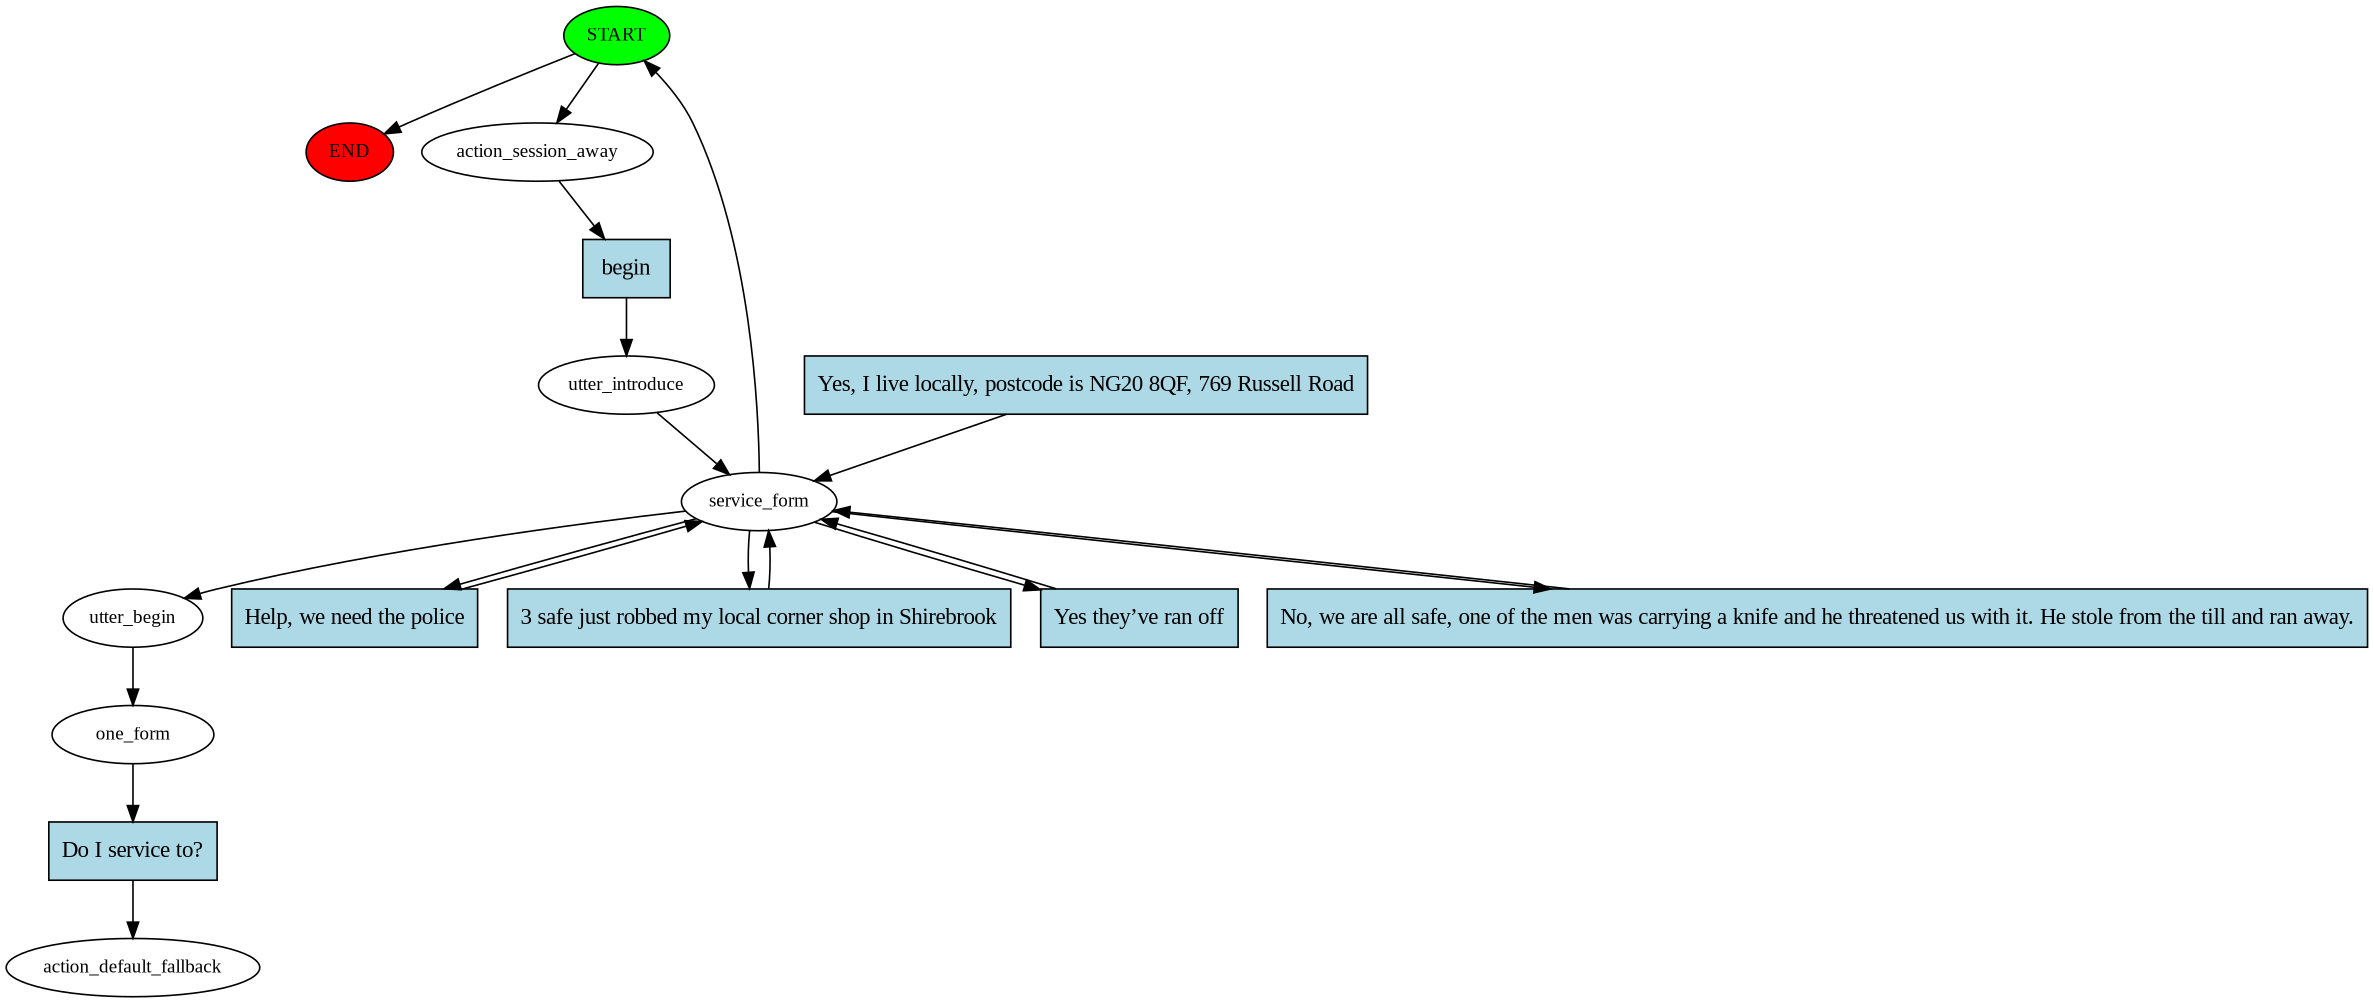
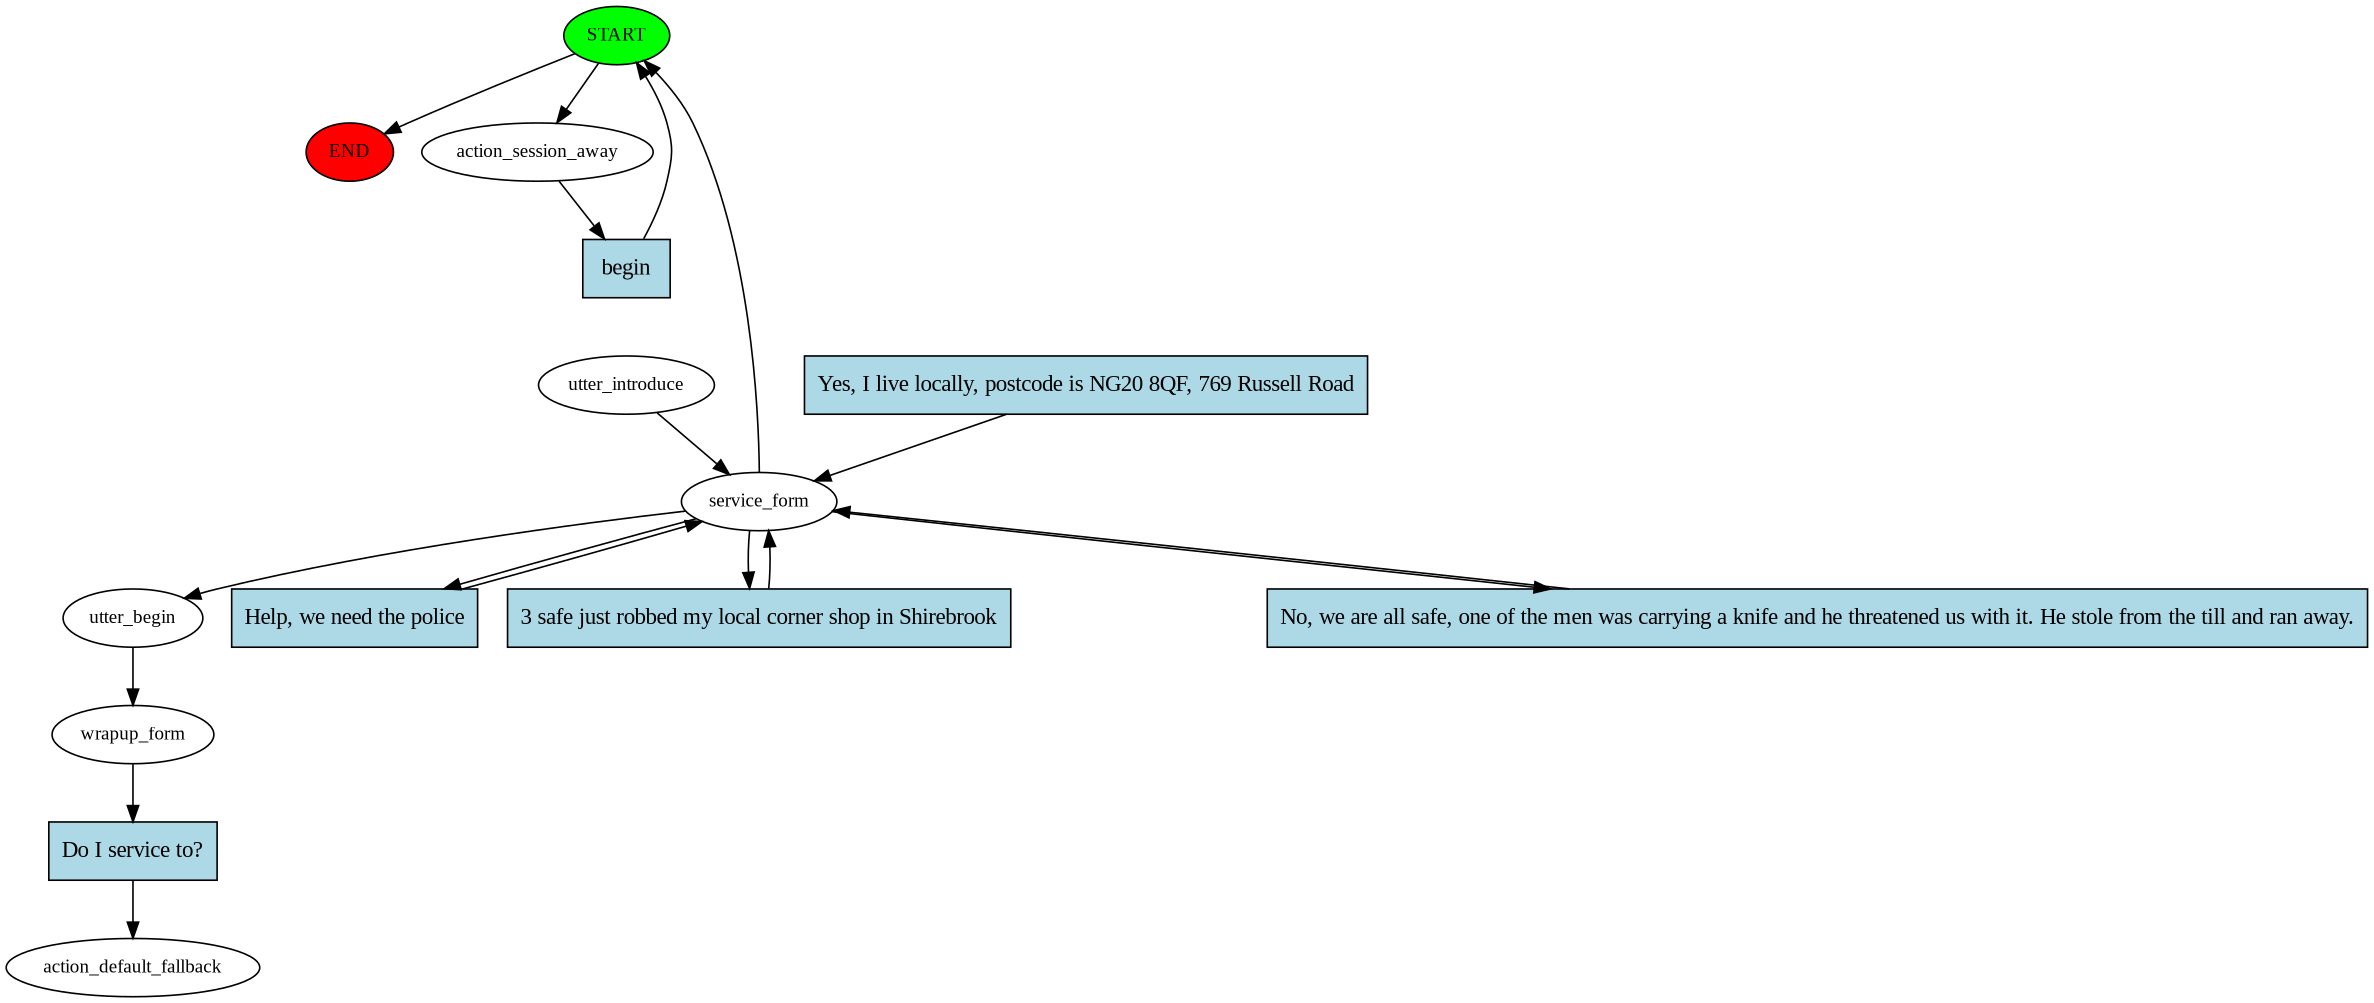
(626, 319) -> (671, 157)
(1139, 618) -> none
(133, 735) -> (133, 735)
